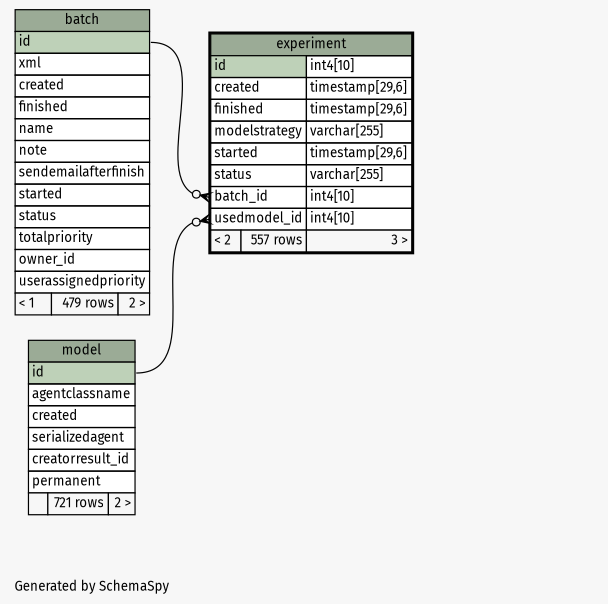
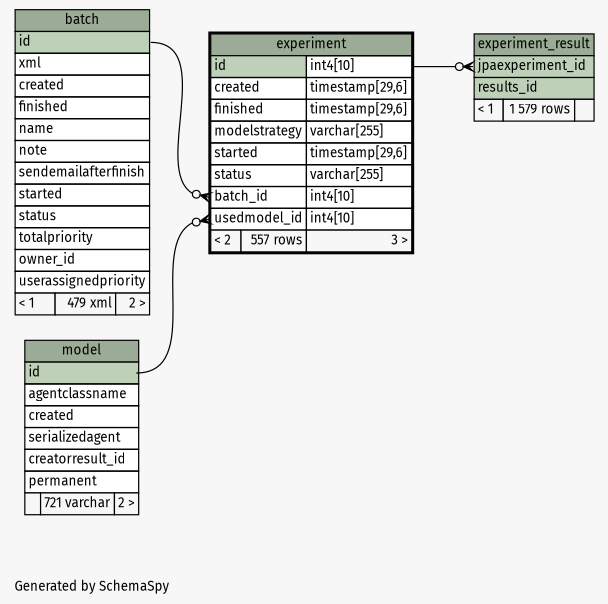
none -> (533, 78)
(88, 303) -> (90, 303)
(79, 503) -> (78, 503)
